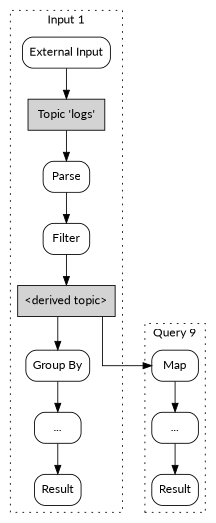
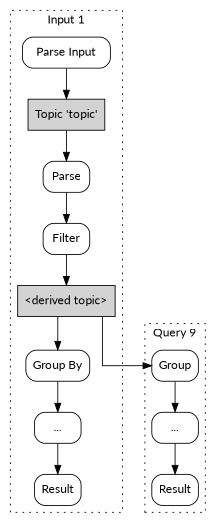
(66, 53) -> (66, 53)
(66, 115) -> (66, 115)
(175, 366) -> (175, 366)
